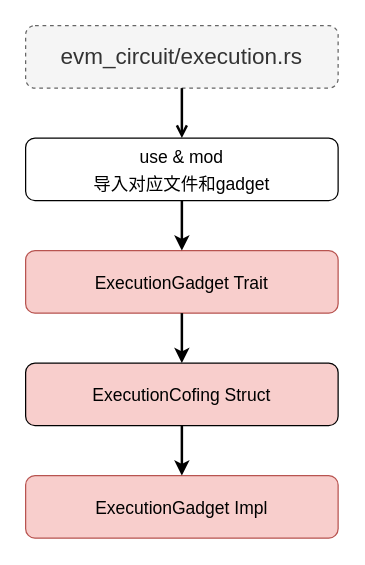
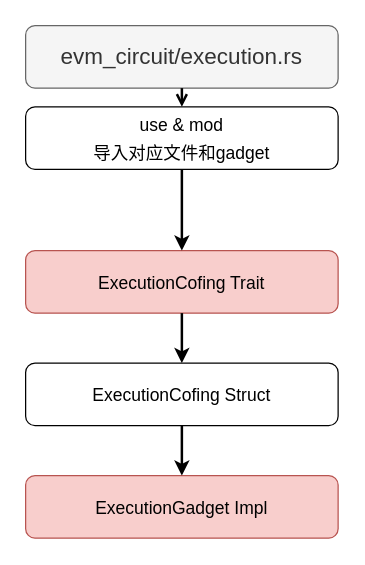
(182, 57) -> (182, 57)
(182, 169) -> (182, 138)
(182, 282) -> (182, 282)
(182, 394) -> (182, 394)
